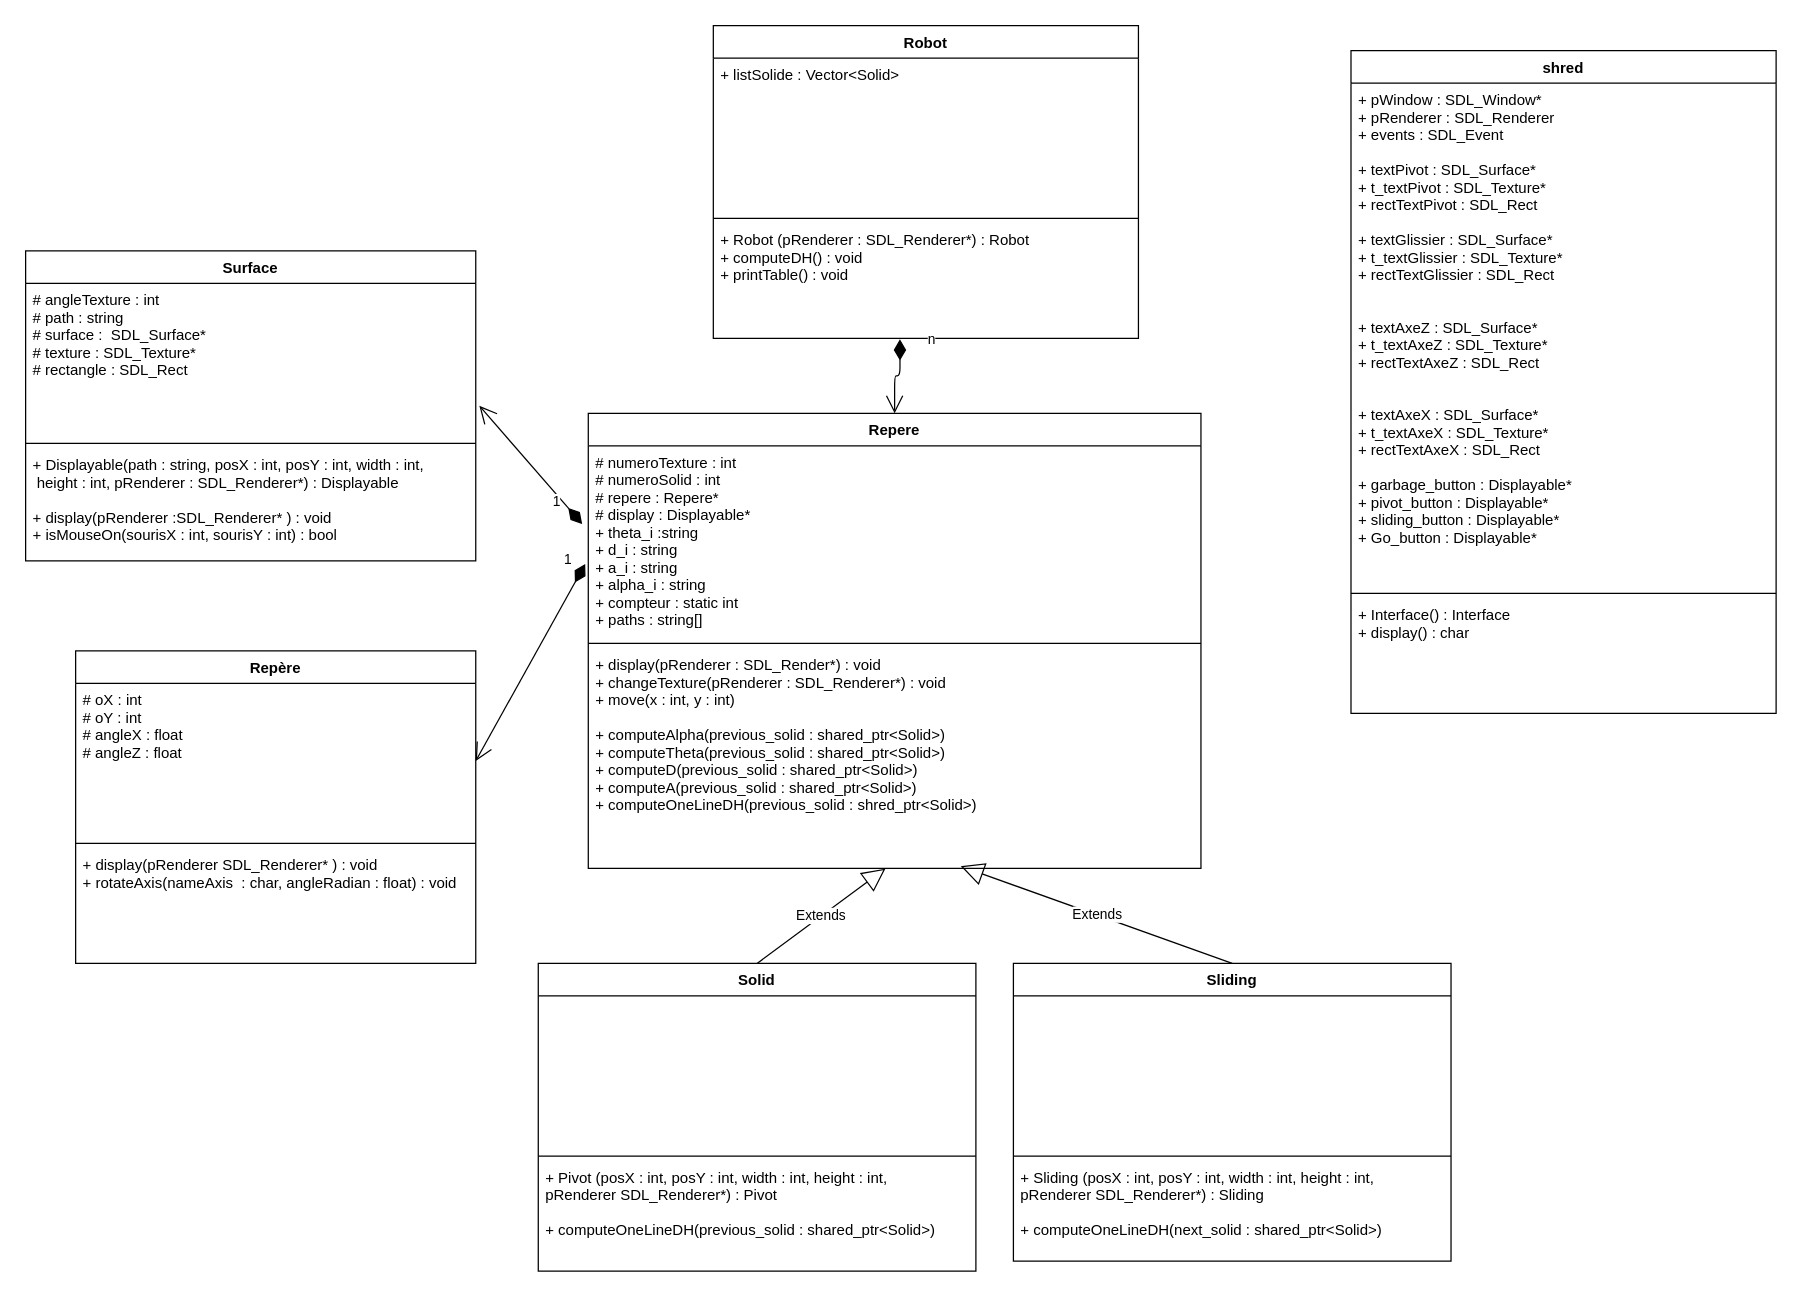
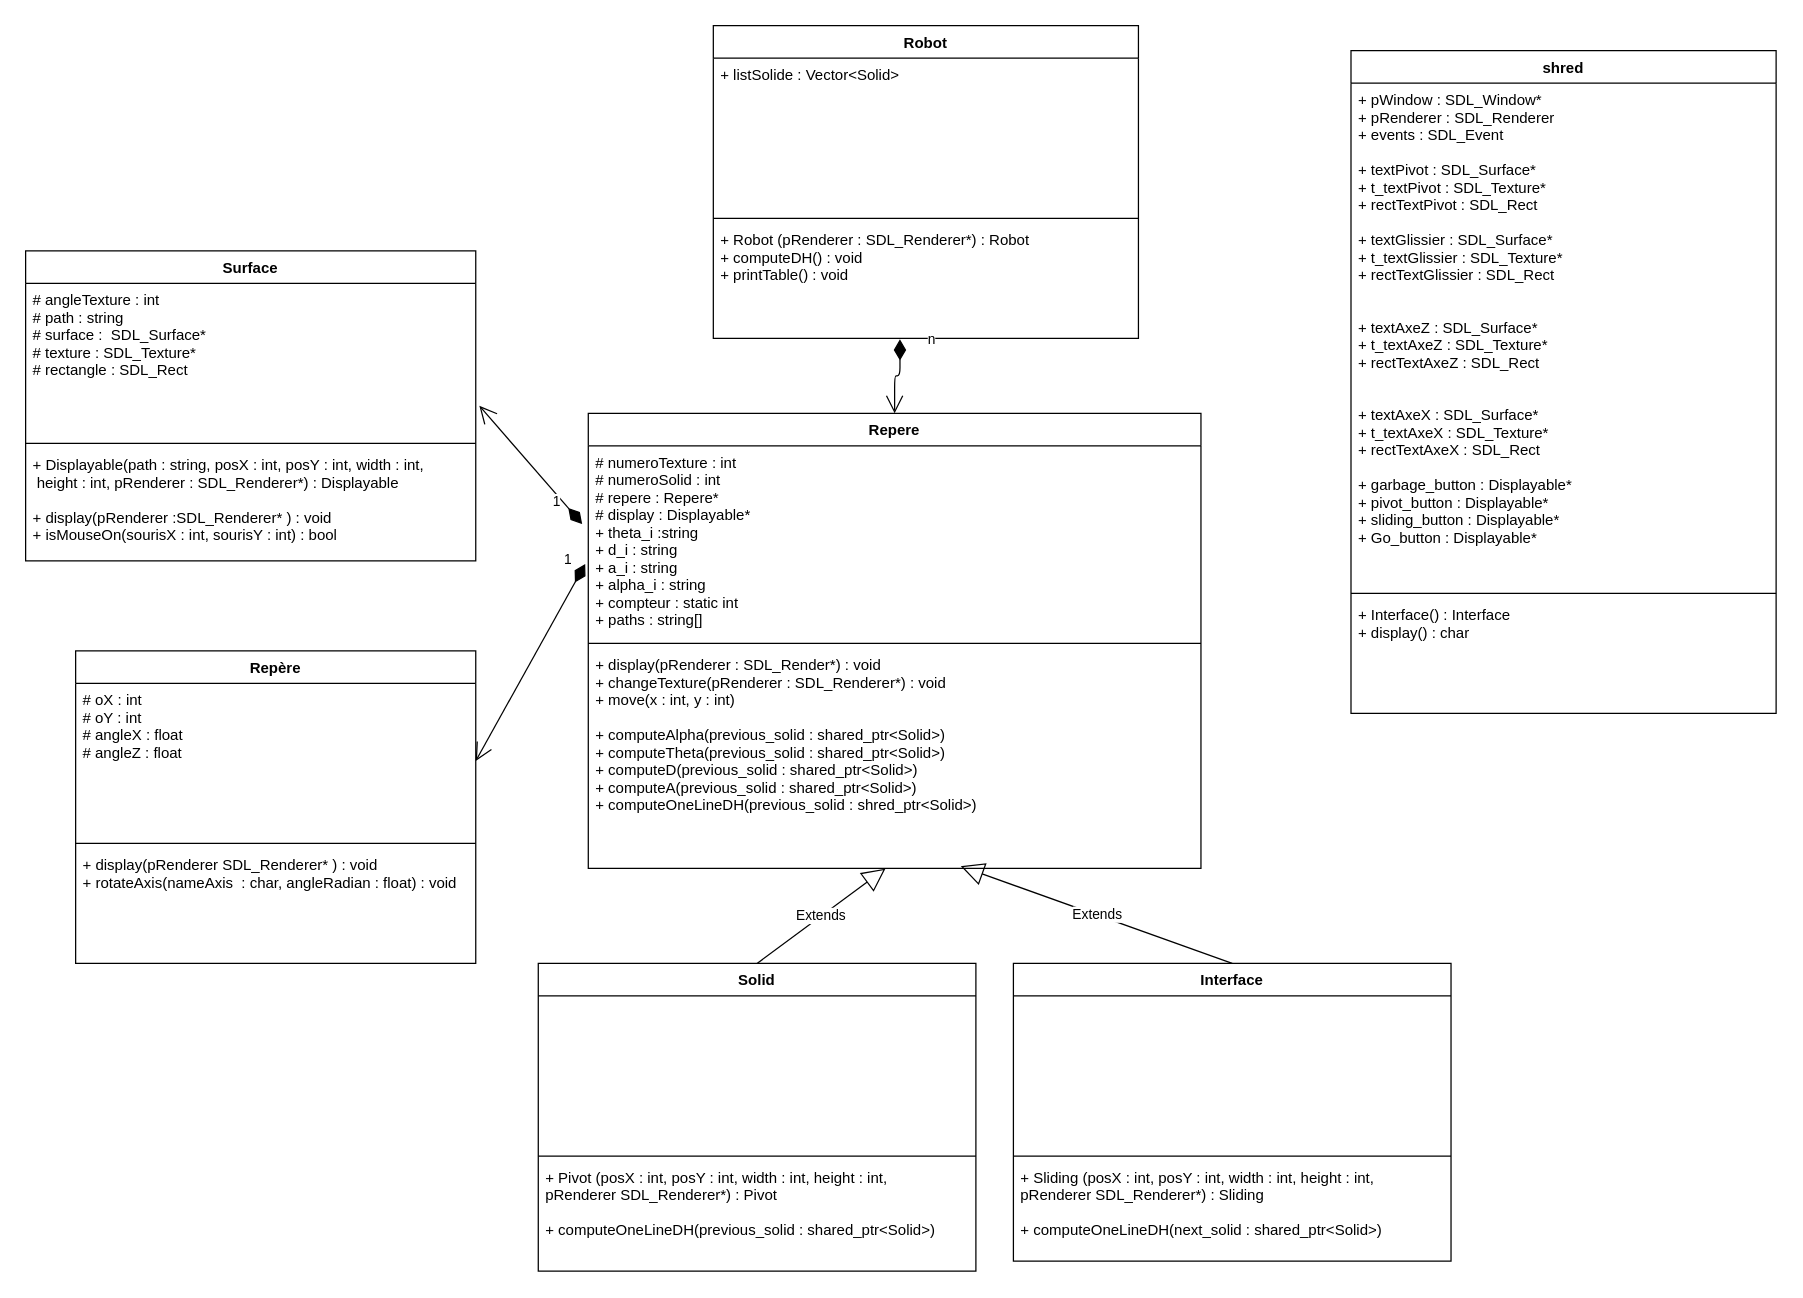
(1231, 980) -> (1231, 980)
